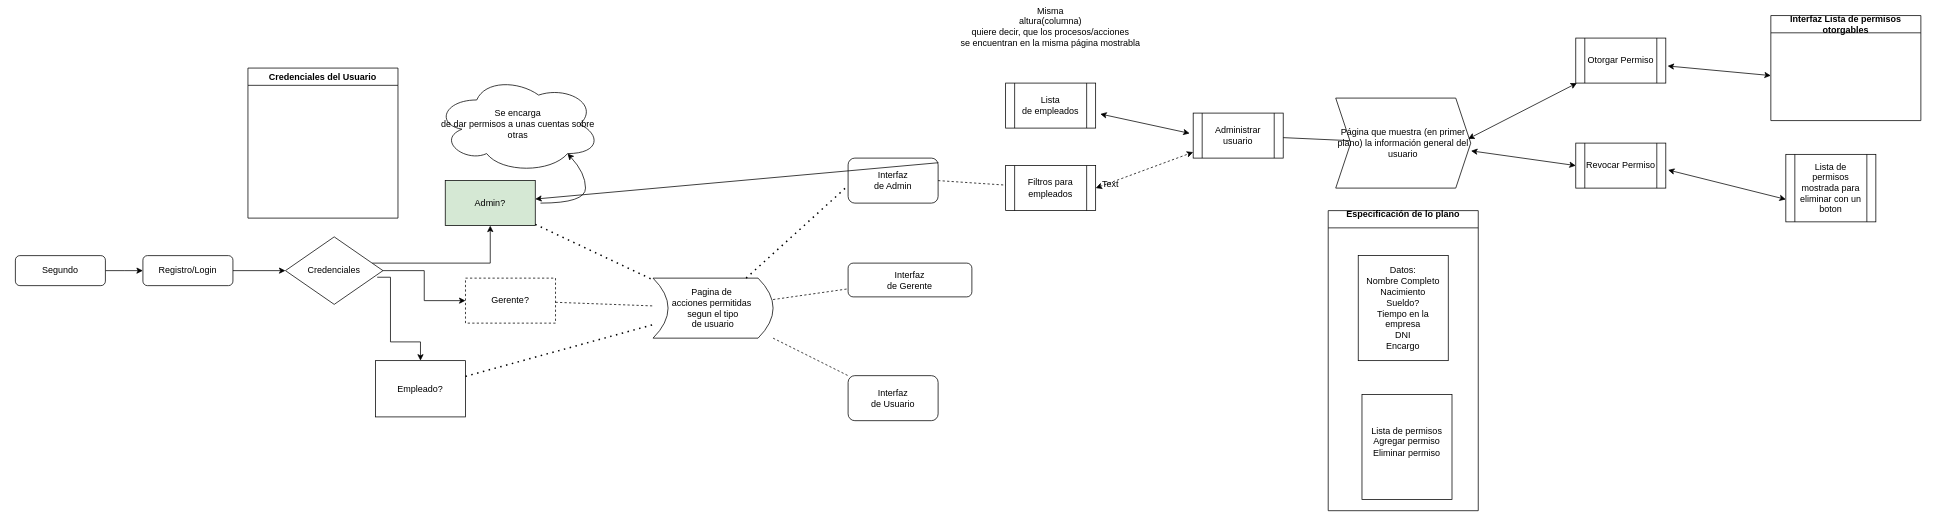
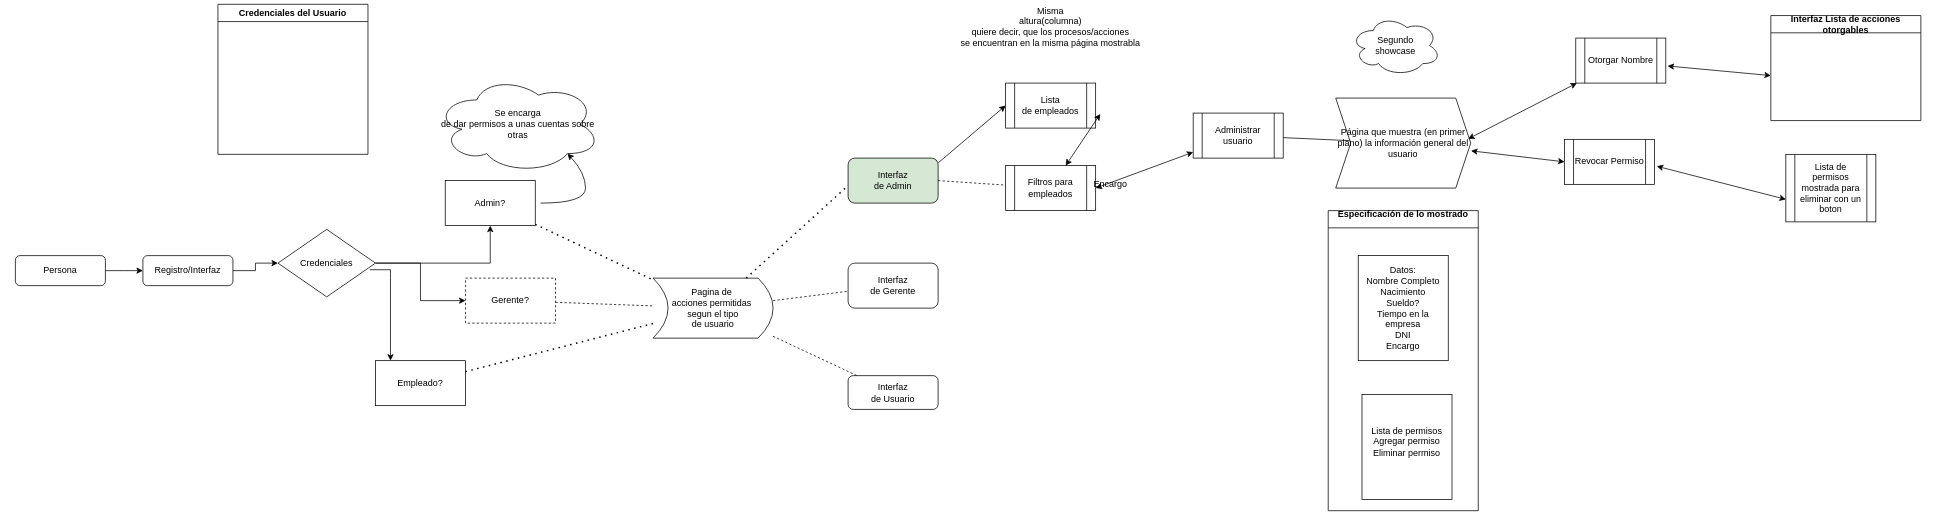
(1845, 24) -> (1845, 24)
none -> (1395, 45)
(1620, 60) -> (1620, 60)
(1144, 123) -> (1083, 140)
(323, 143) -> (293, 79)
(1620, 165) -> (1609, 162)
(1144, 170) -> (1144, 170)
(740, 180) -> (970, 136)
(893, 180) -> (893, 180)
(1110, 184) -> (1110, 184)
(490, 203) -> (490, 203)
(1403, 219) -> (1403, 219)
(60, 270) -> (60, 270)
(188, 270) -> (188, 270)
(334, 270) -> (327, 263)
(910, 280) -> (893, 285)
(420, 389) -> (420, 383)
(893, 398) -> (893, 392)
